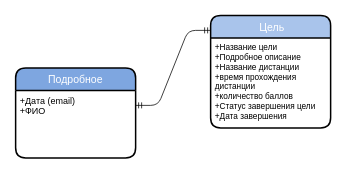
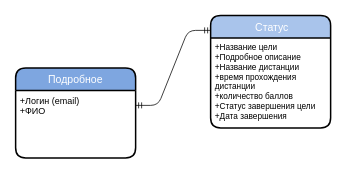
(270, 27) -> (270, 27)
(49, 101) -> (51, 101)
